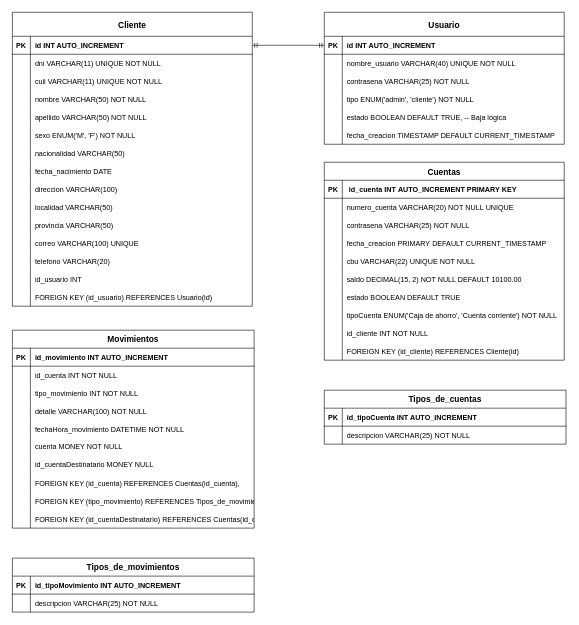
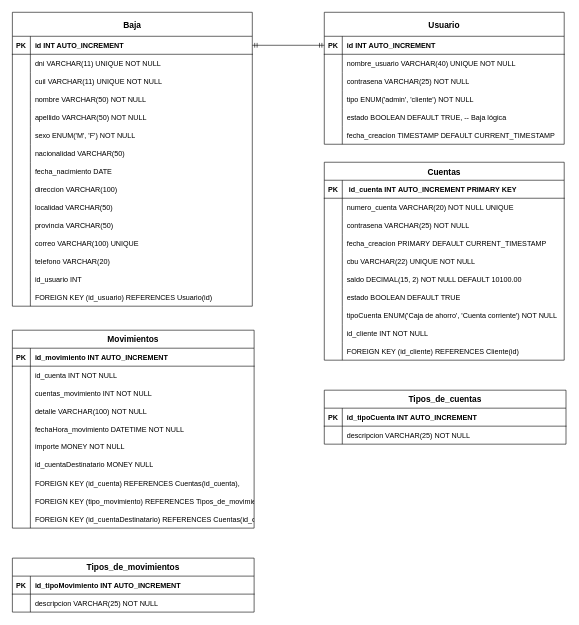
(132, 25) -> (132, 25)
(86, 394) -> (93, 394)
(75, 447) -> (76, 447)
